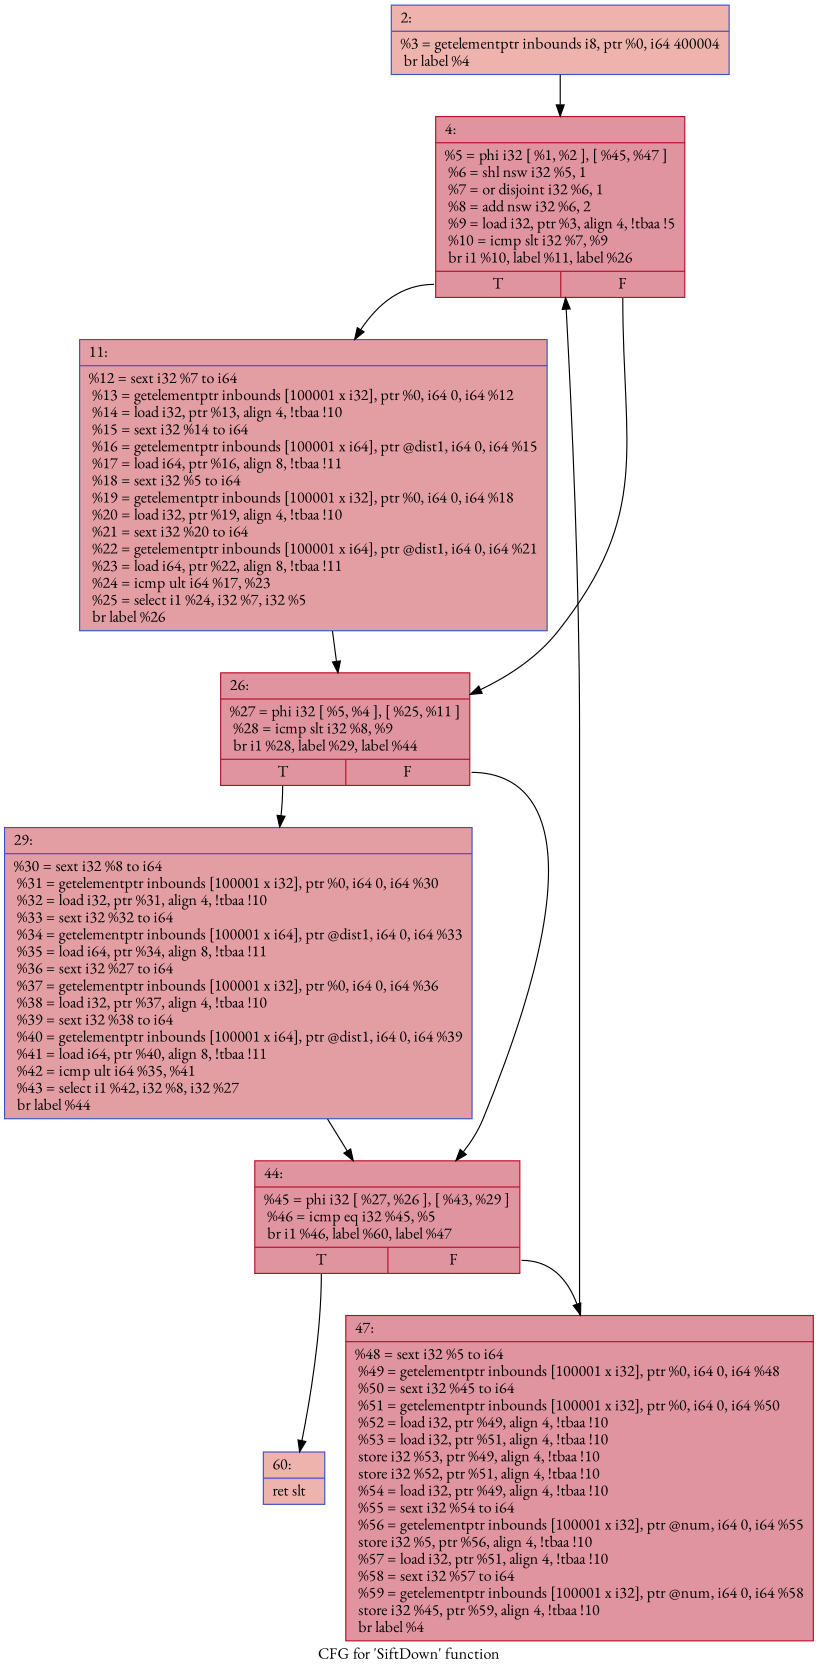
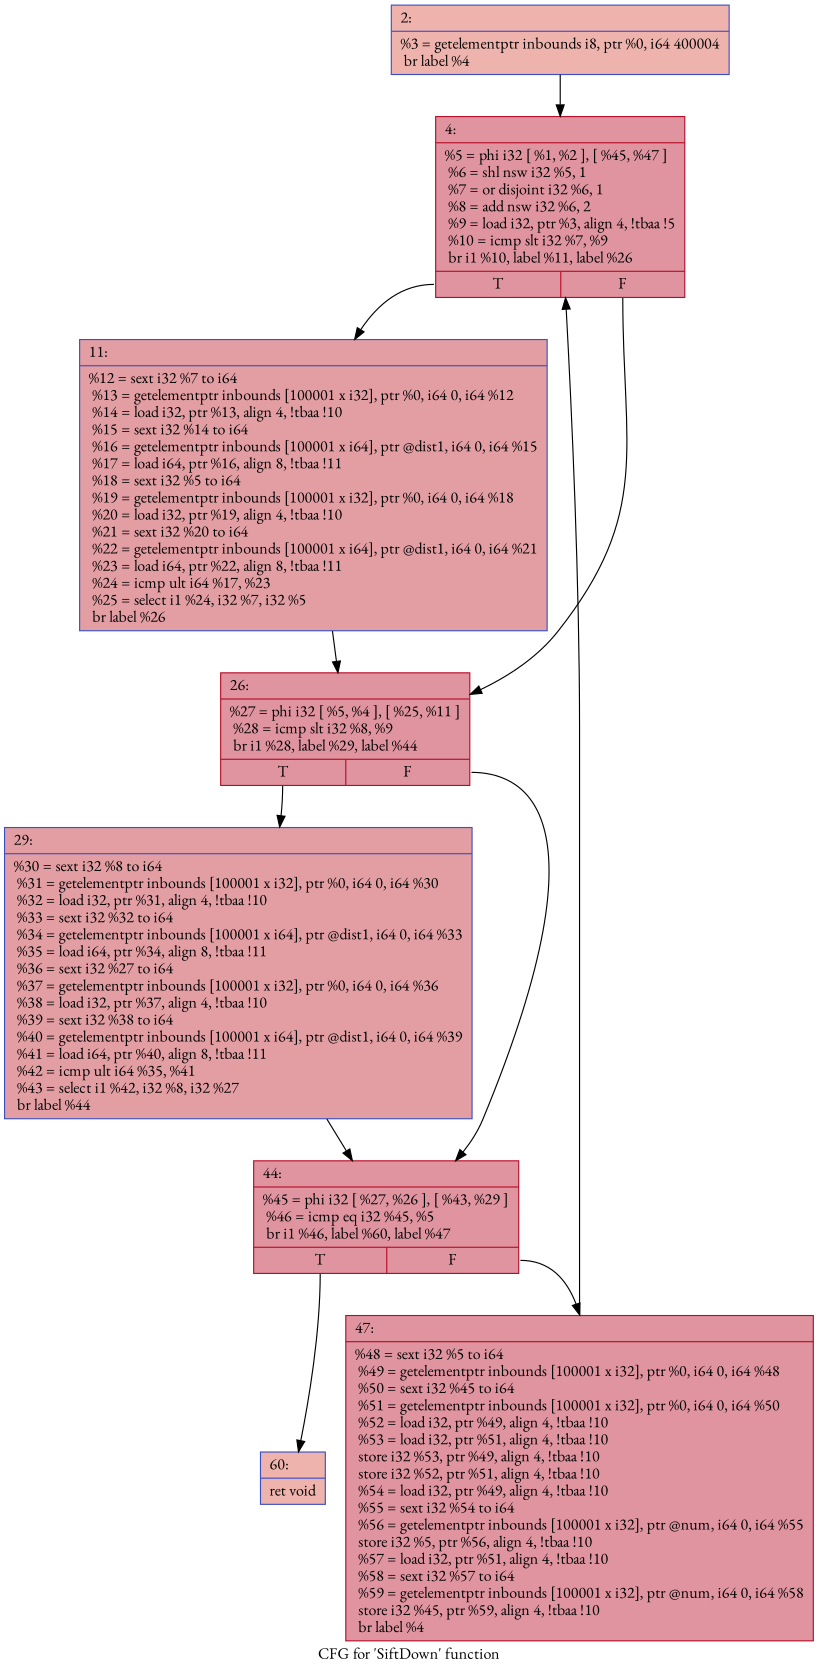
(289, 1491) -> (293, 1491)
